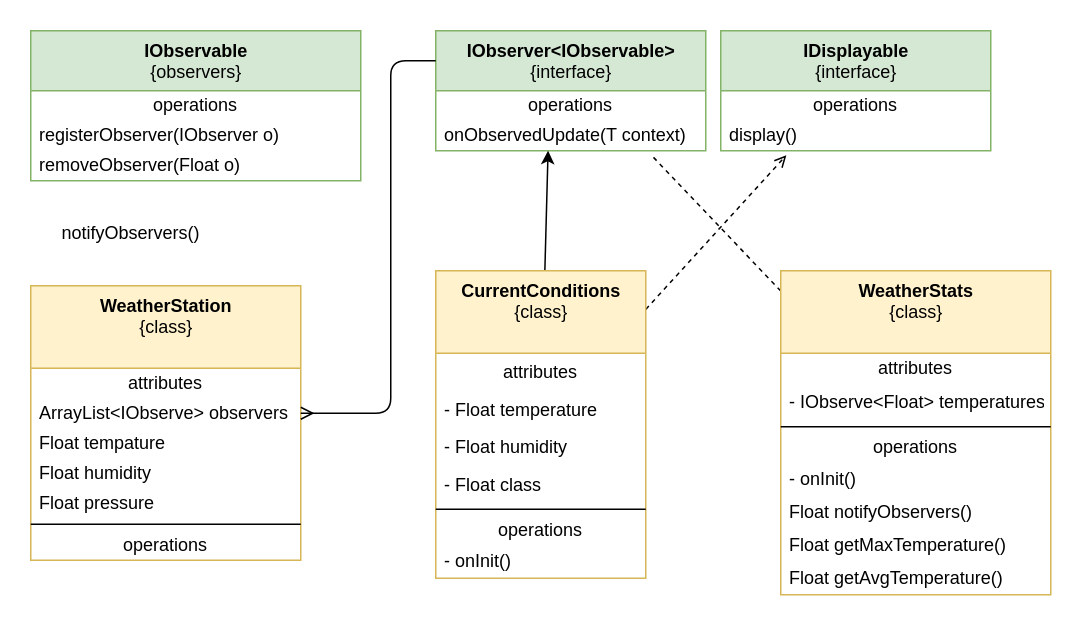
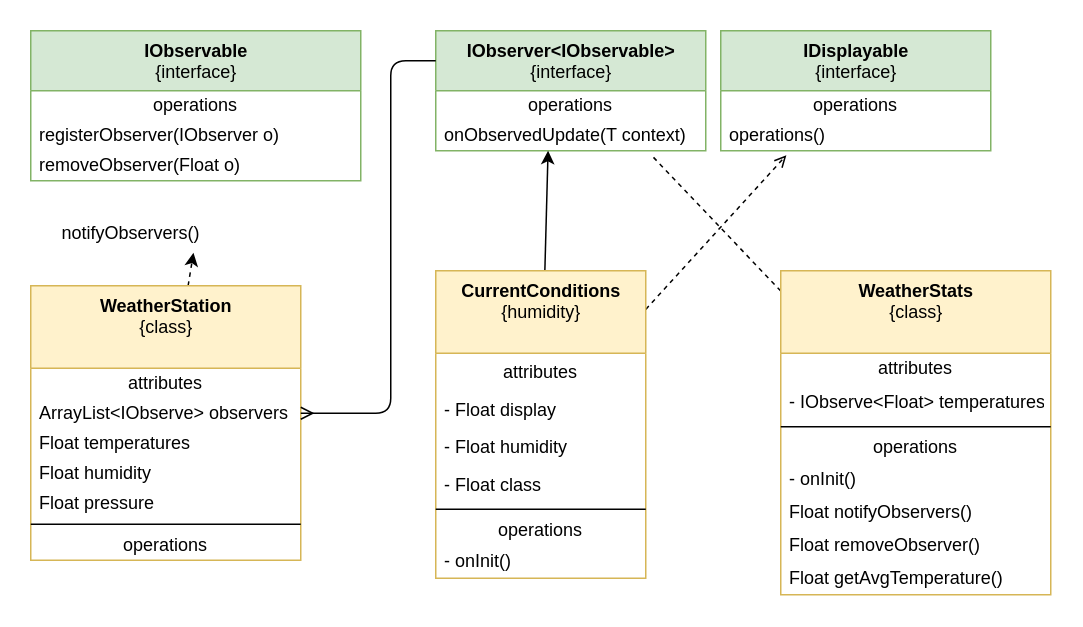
(197, 63) -> (197, 63)
(770, 136) -> (788, 136)
none -> (190, 274)
(542, 303) -> (542, 303)
(533, 410) -> (509, 410)
(111, 443) -> (126, 443)
(911, 545) -> (896, 545)
